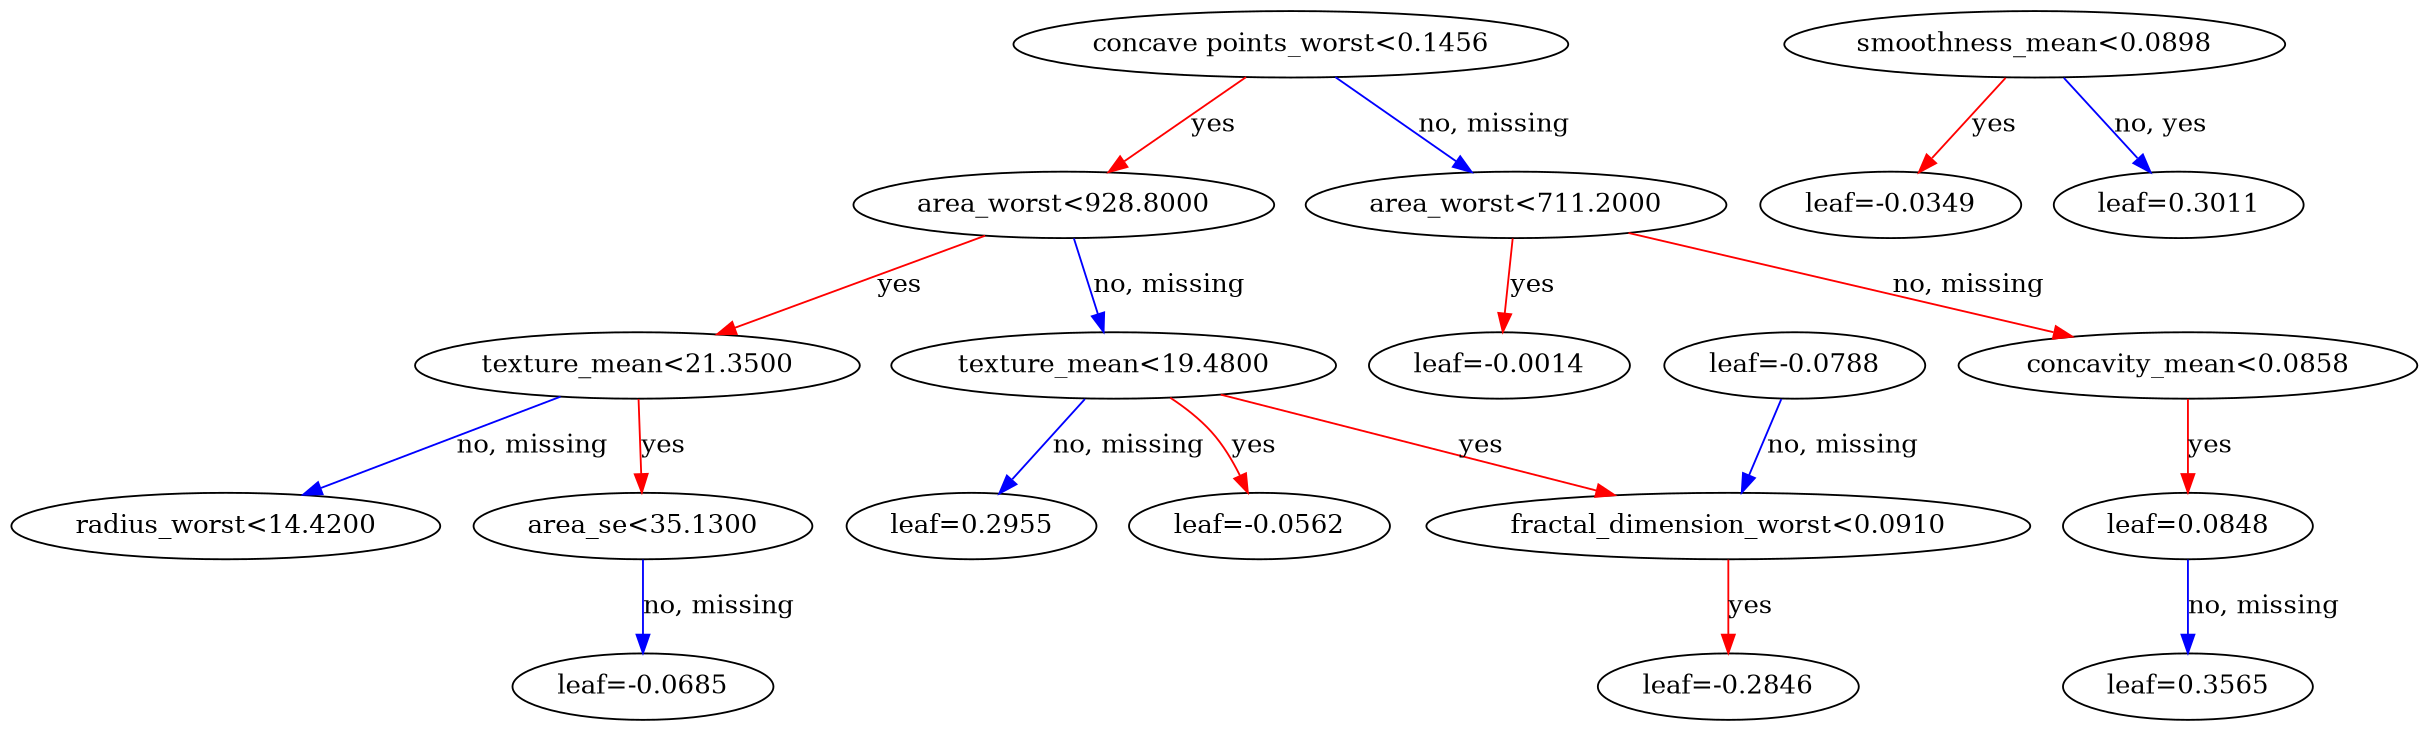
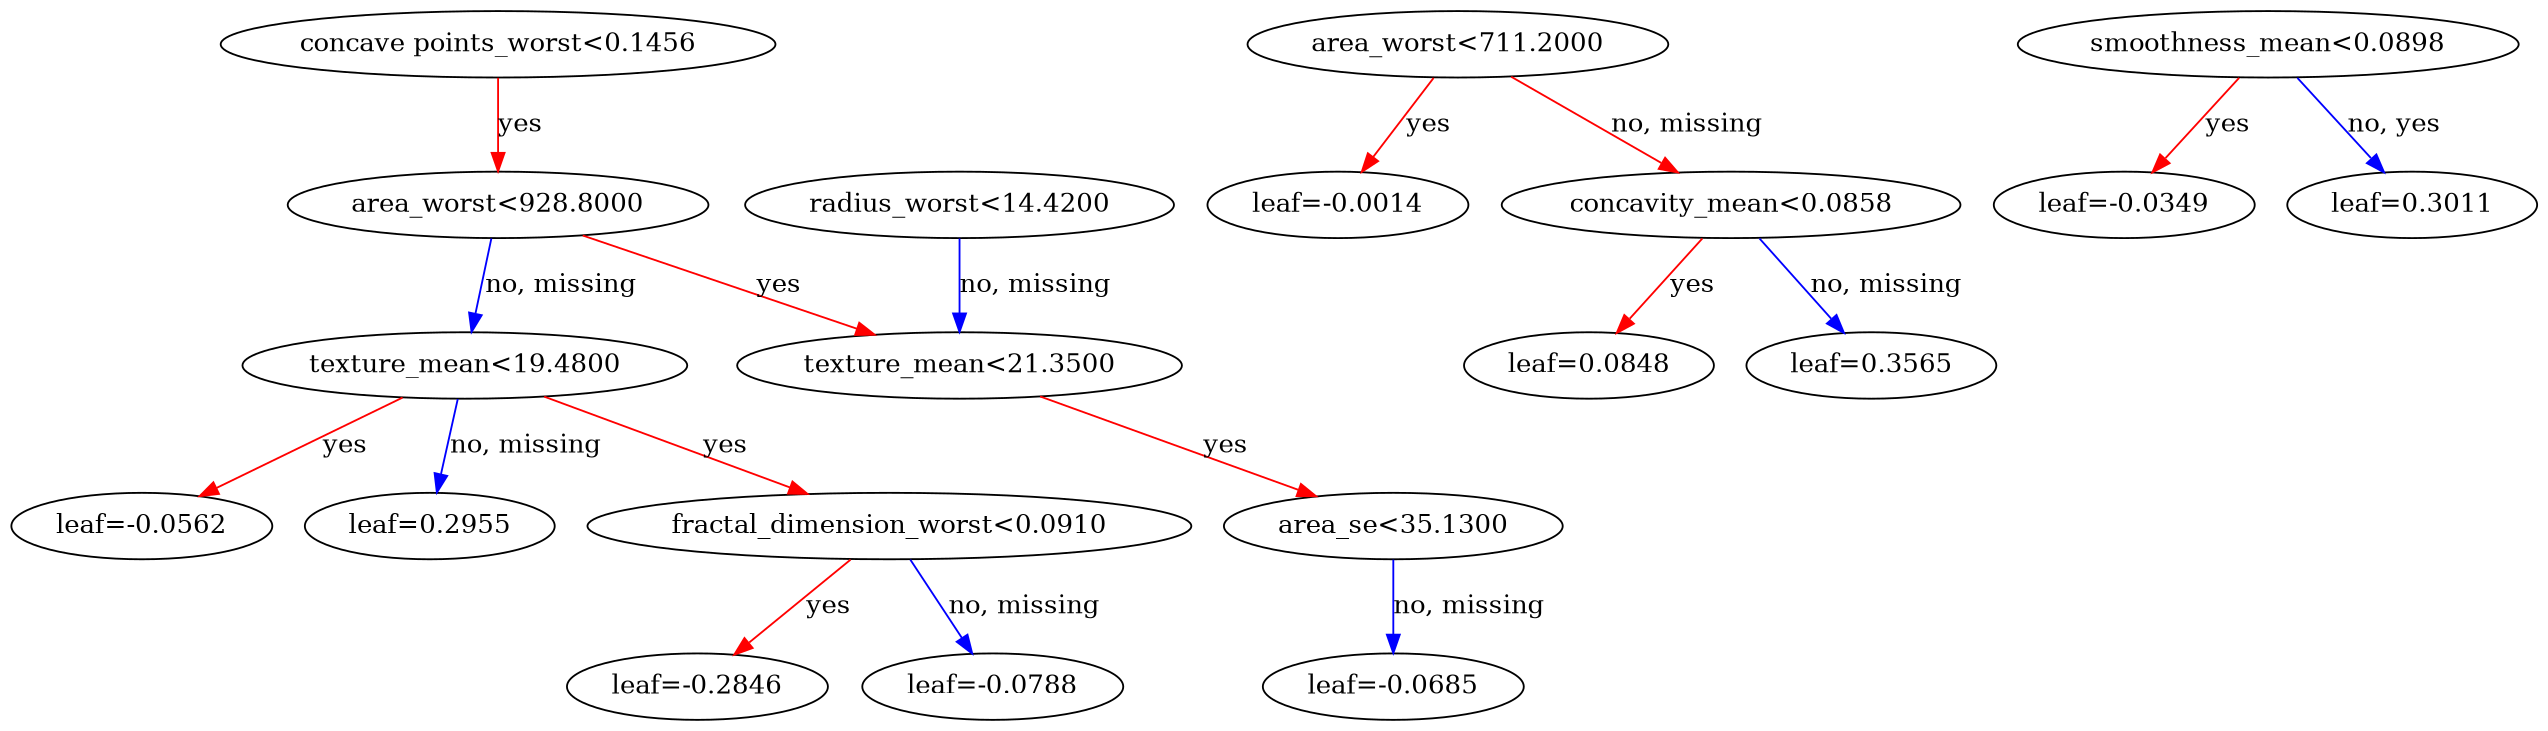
(1396, 119) -> none
(1765, 437) -> (936, 599)
(441, 442) -> (960, 276)
(2188, 597) -> (1795, 279)
